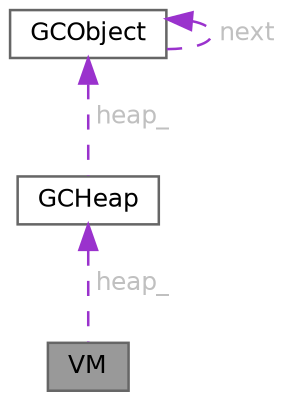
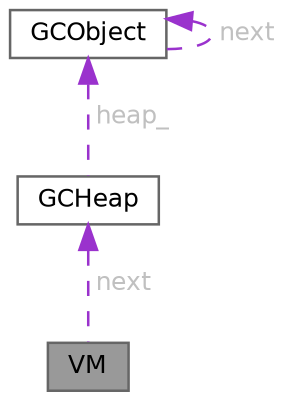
(130, 284) -> (120, 284)
